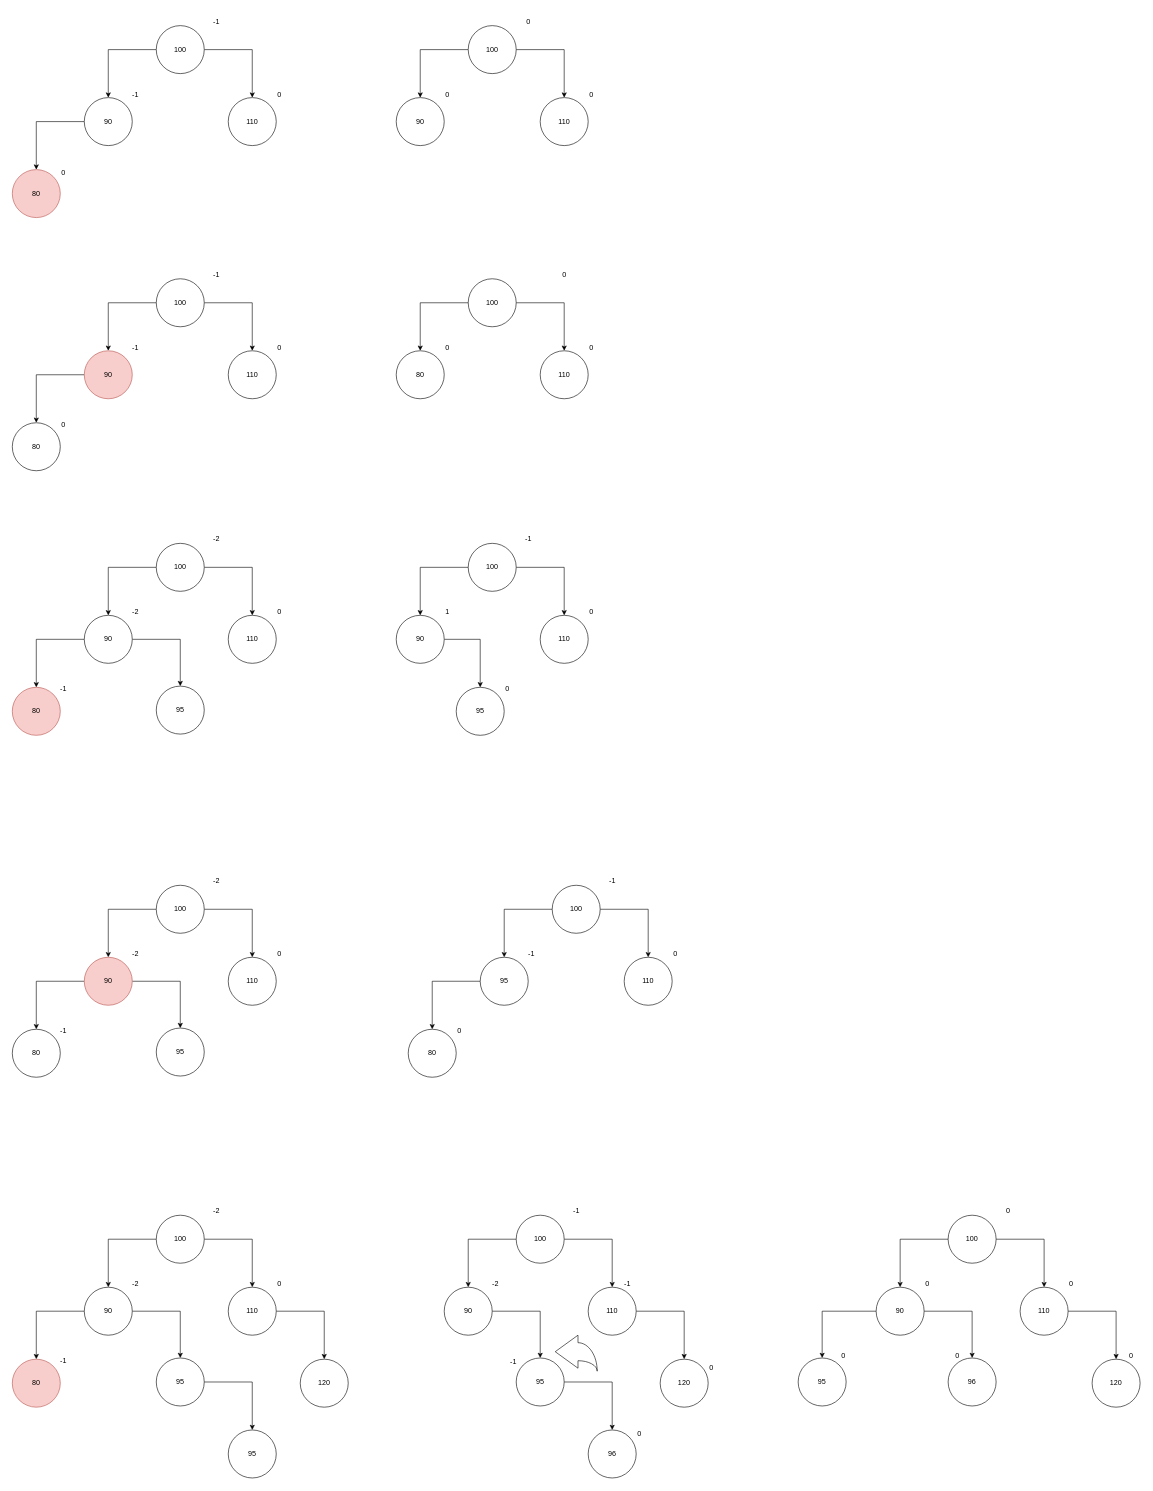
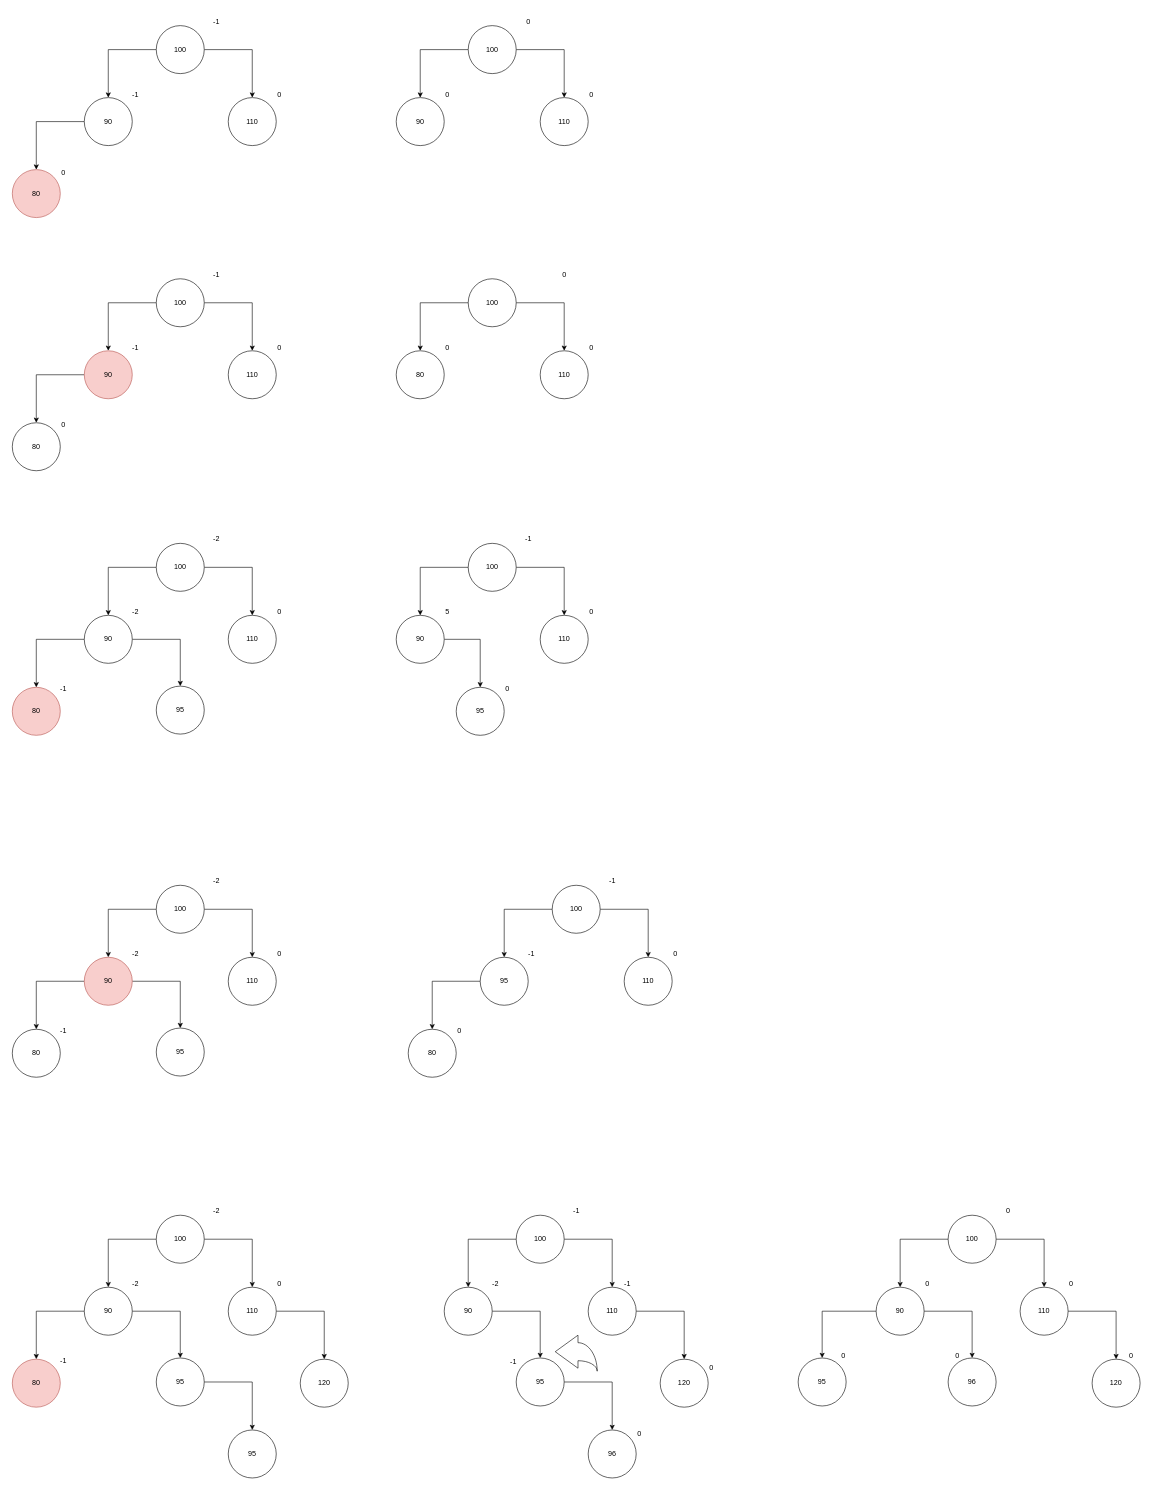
(448, 612) -> (448, 612)
